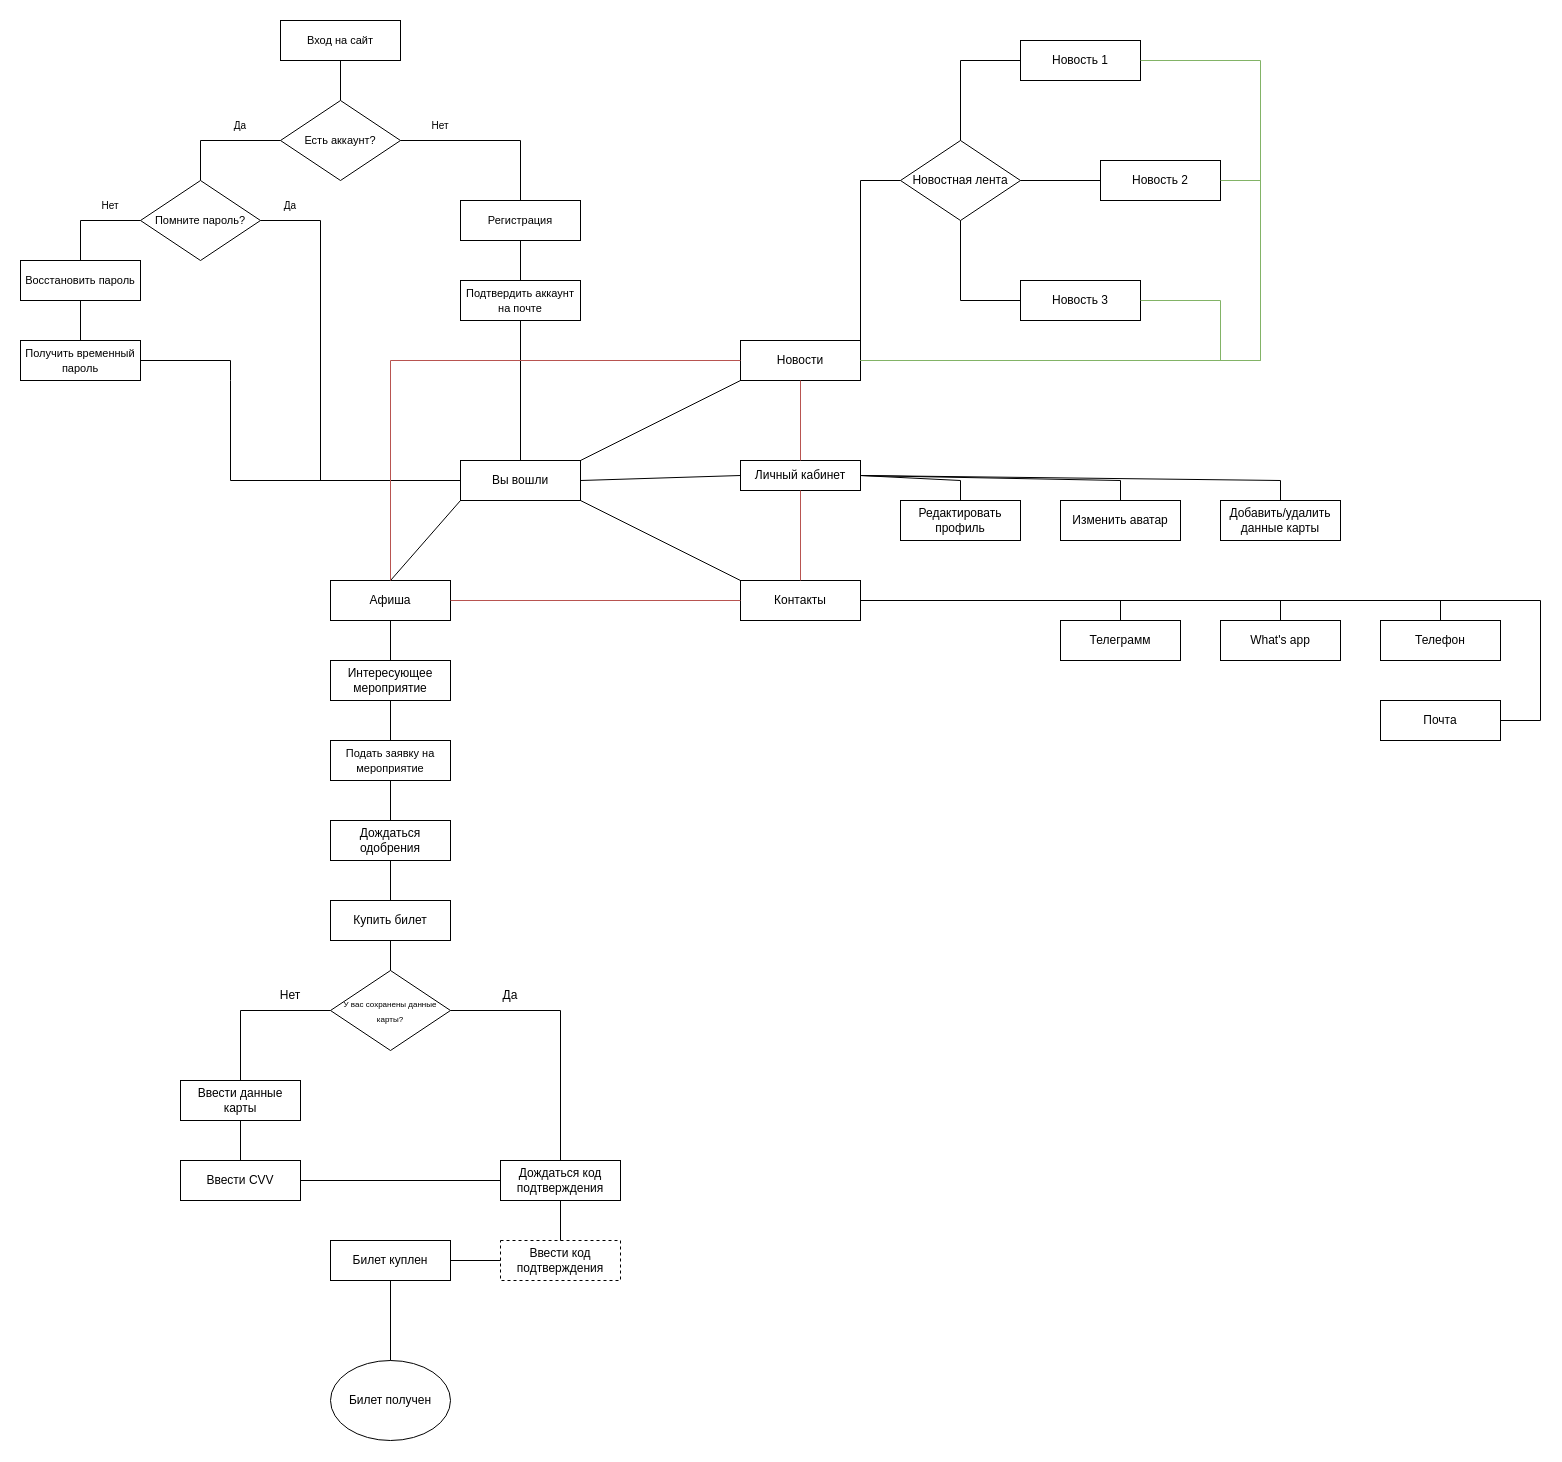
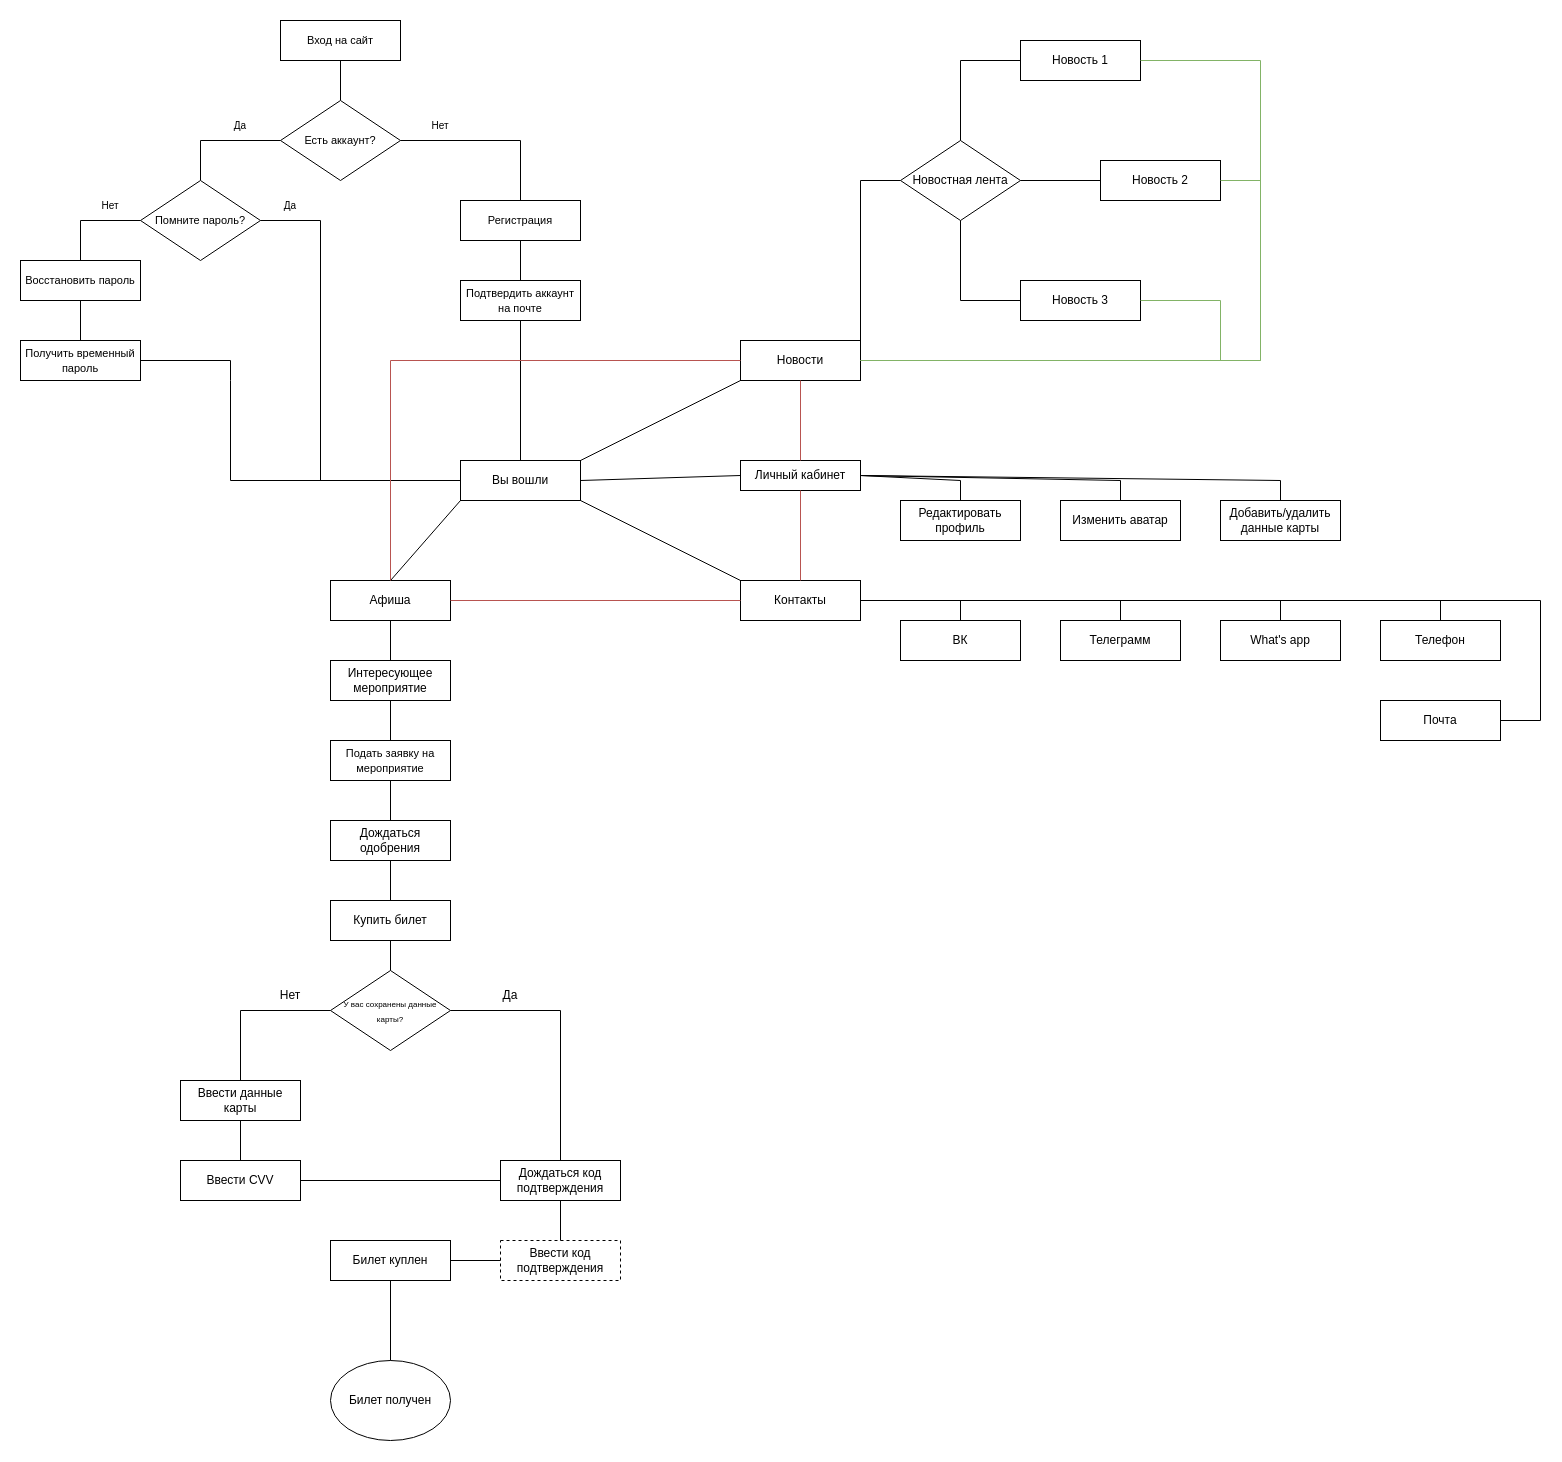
none -> (961, 612)
none -> (961, 641)
